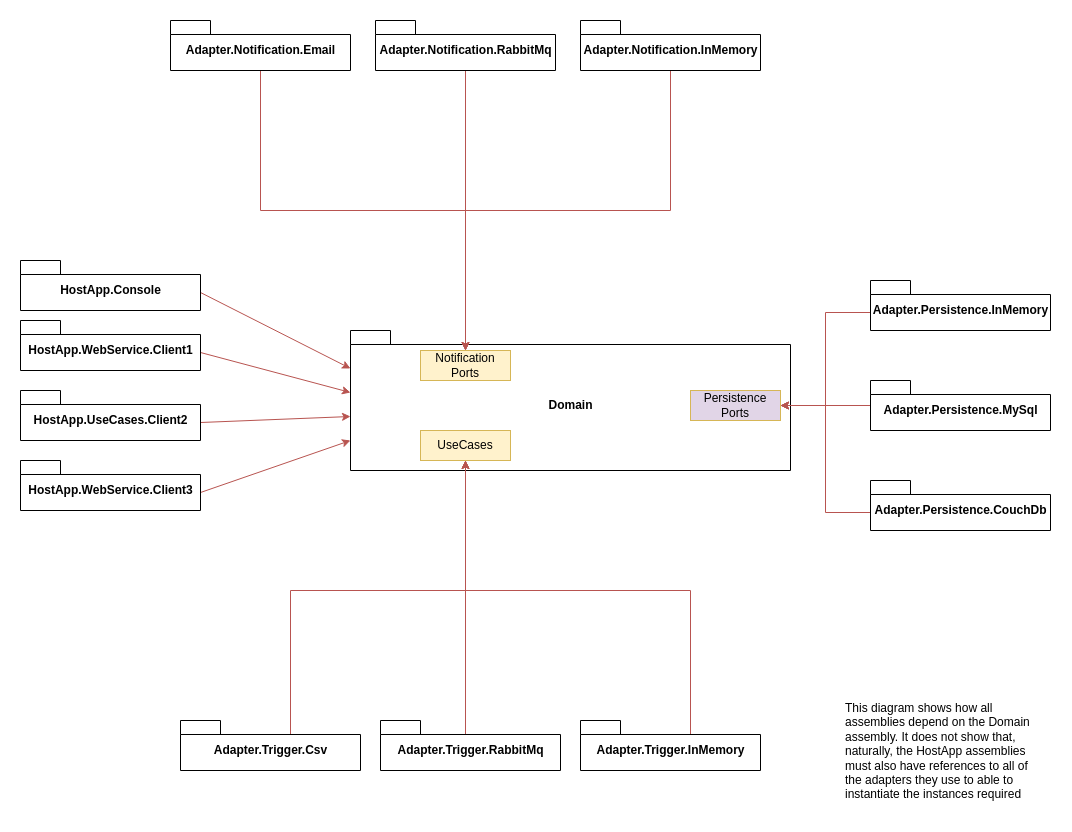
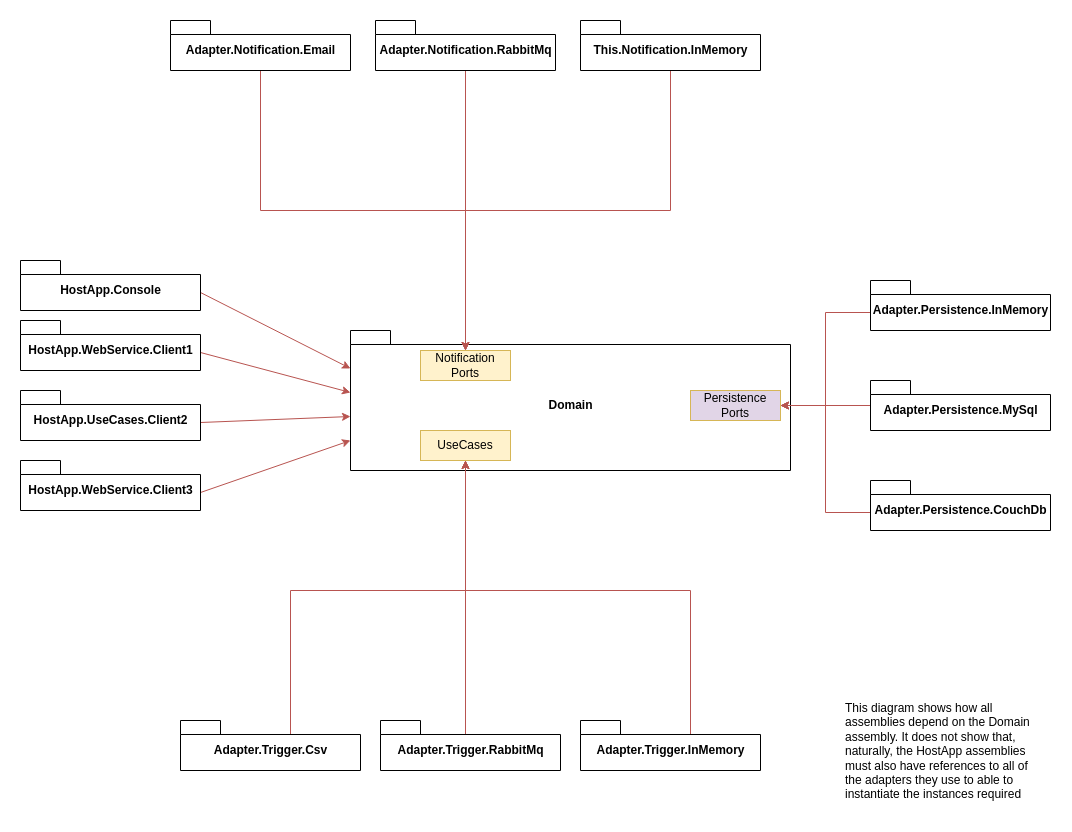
(671, 51) -> (671, 51)
